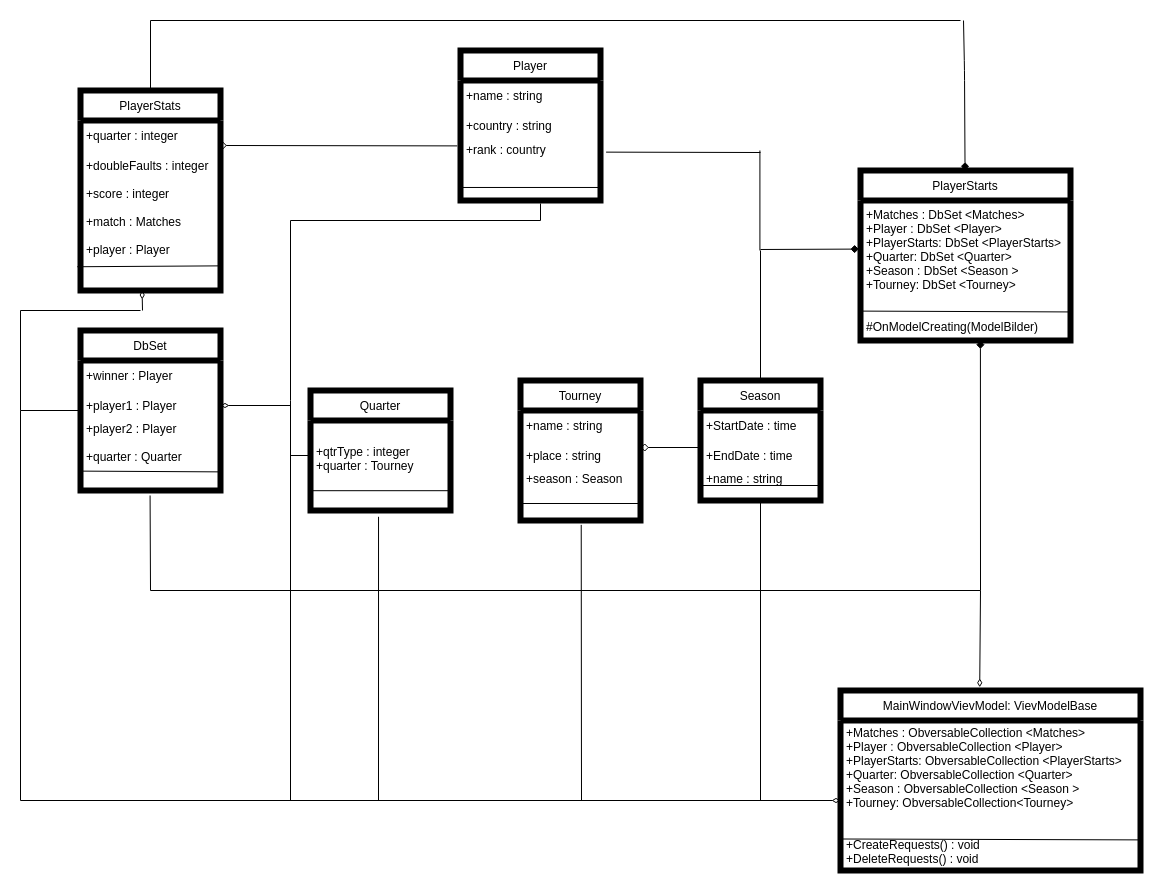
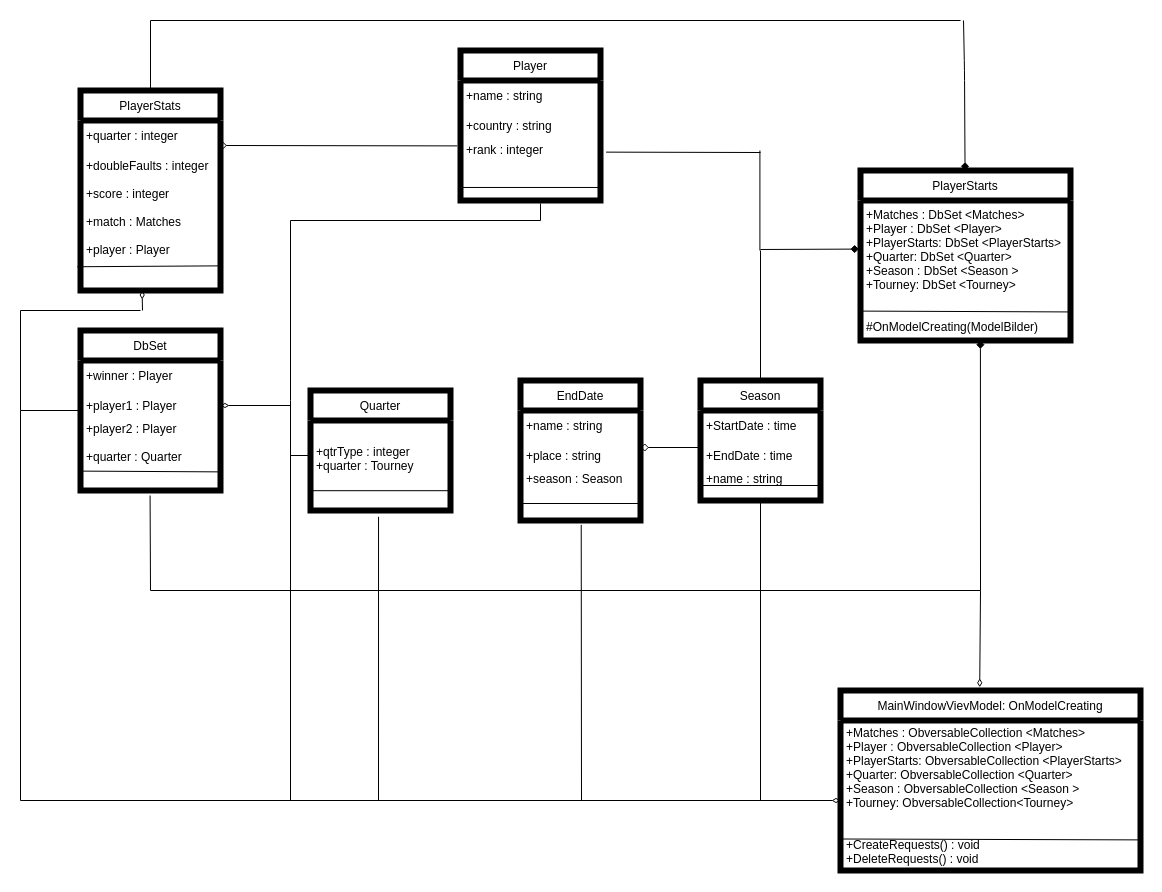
(512, 150) -> (510, 150)
(580, 396) -> (580, 396)
(990, 706) -> (990, 706)
